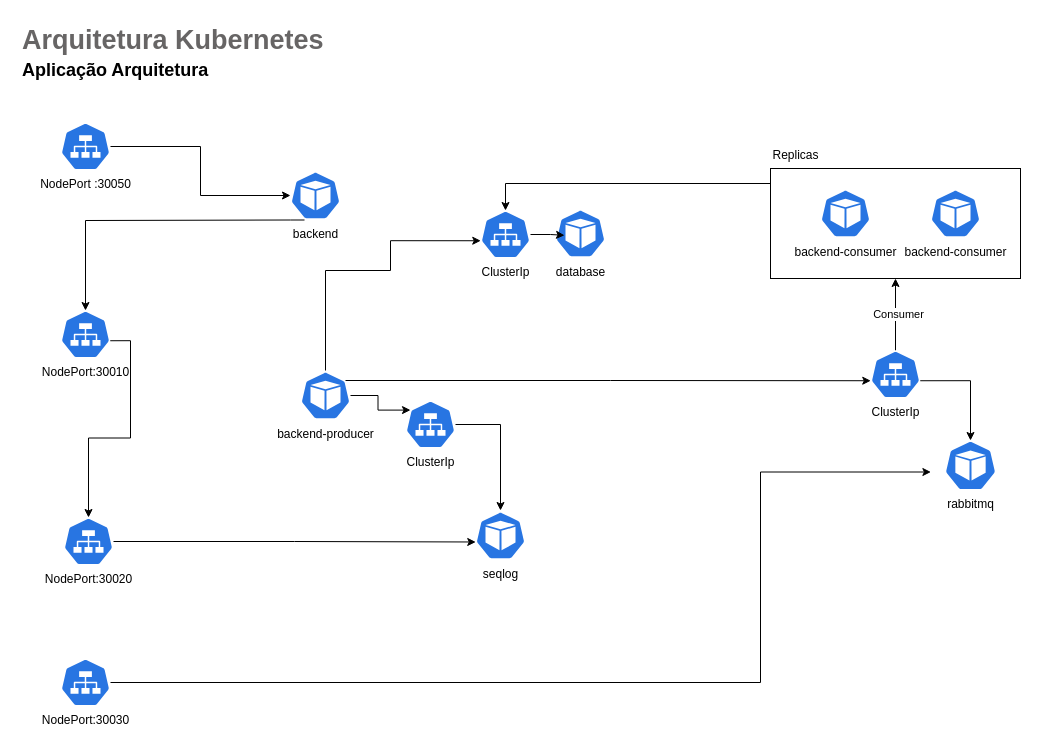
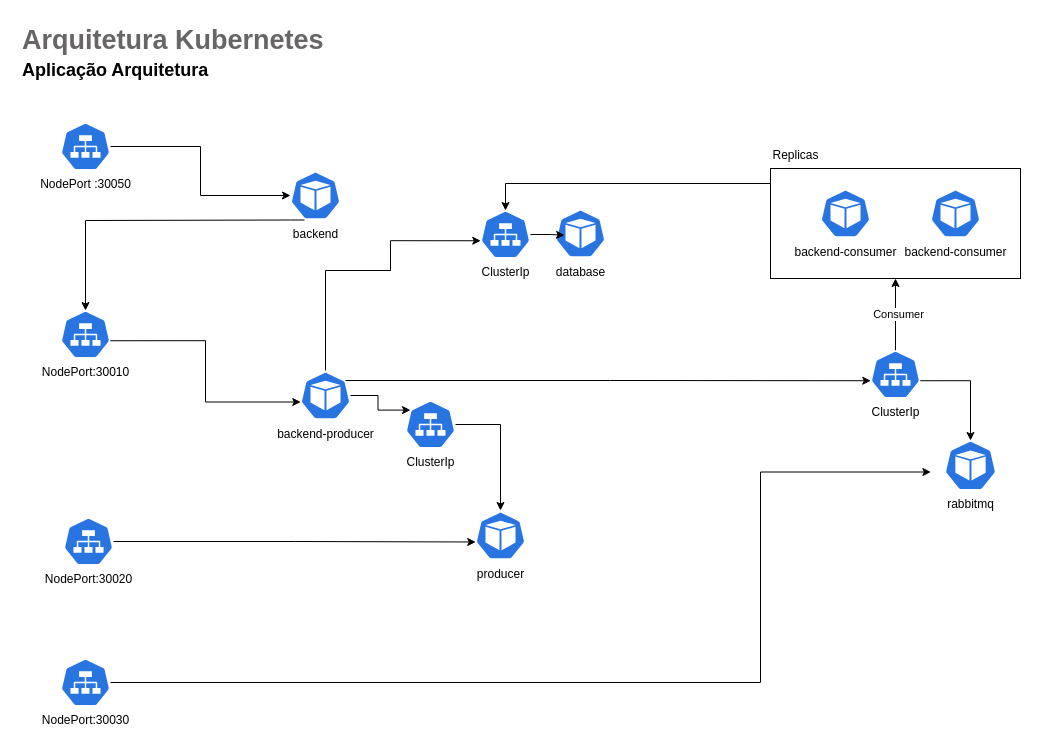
(123, 438) -> (206, 377)
(501, 575) -> (501, 575)
